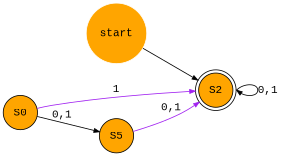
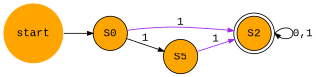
(168, 63) -> (76, 33)
(171, 107) -> (216, 39)
(62, 115) -> (145, 38)
